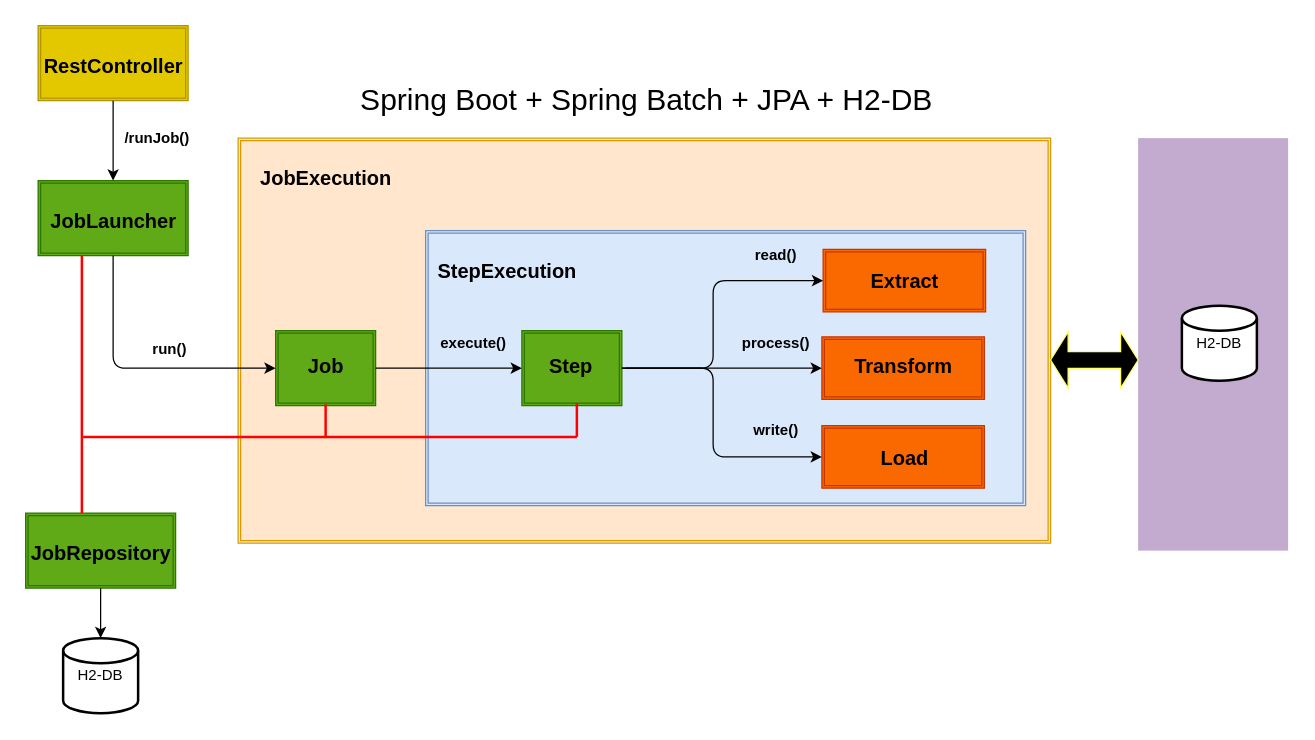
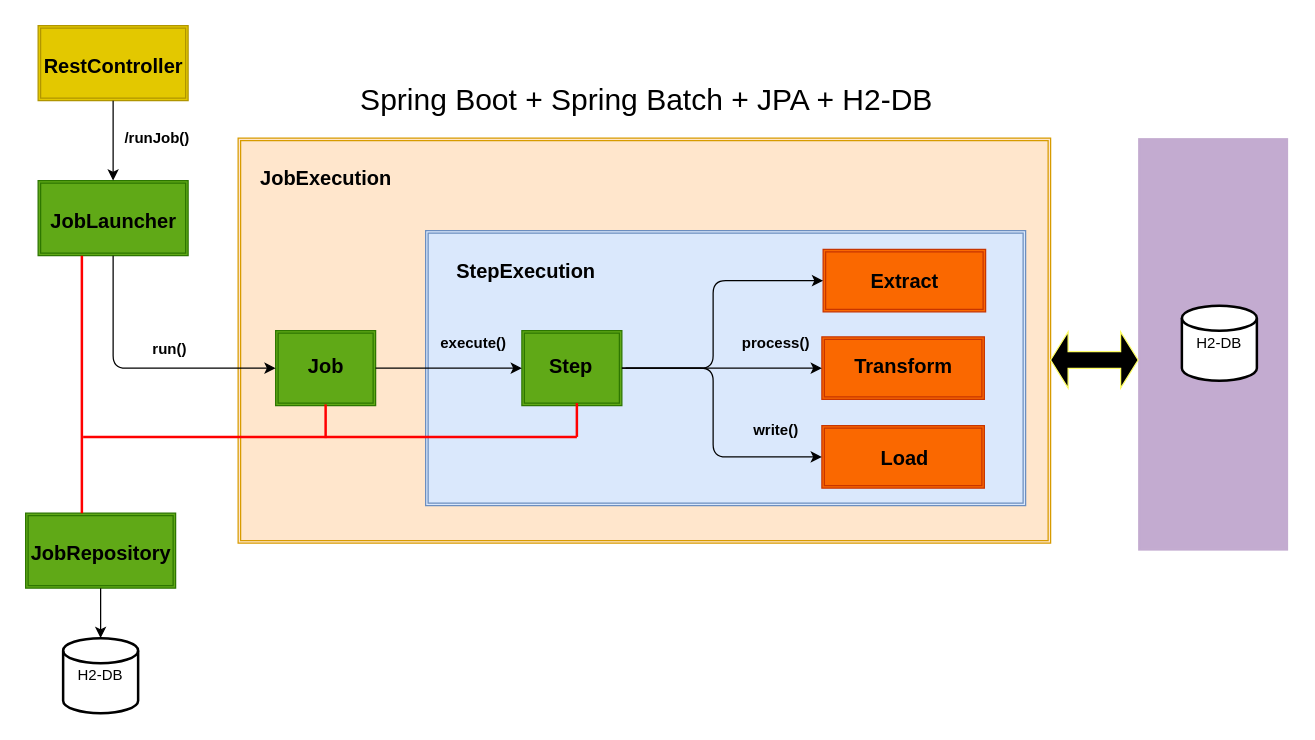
(776, 256) -> none
(507, 268) -> (526, 268)
